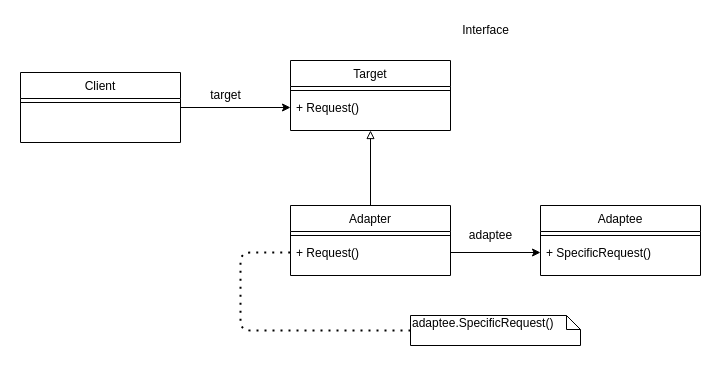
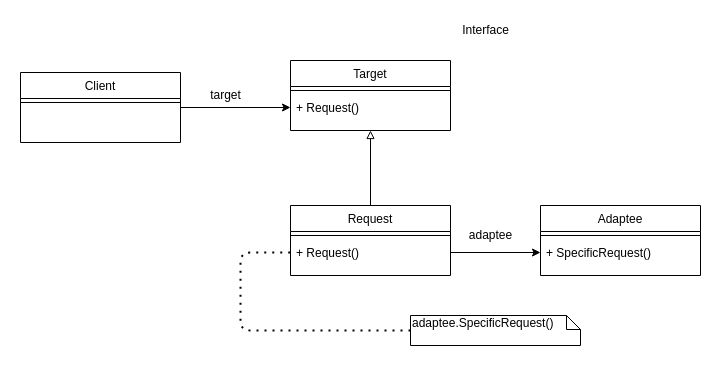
(370, 219) -> (370, 219)
